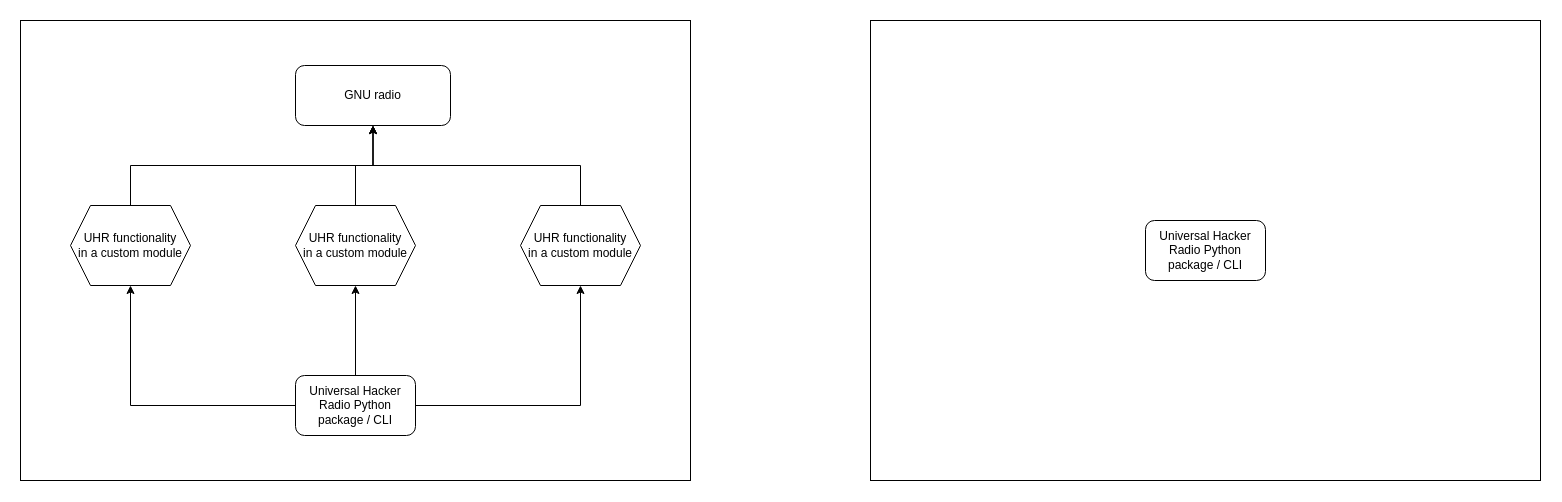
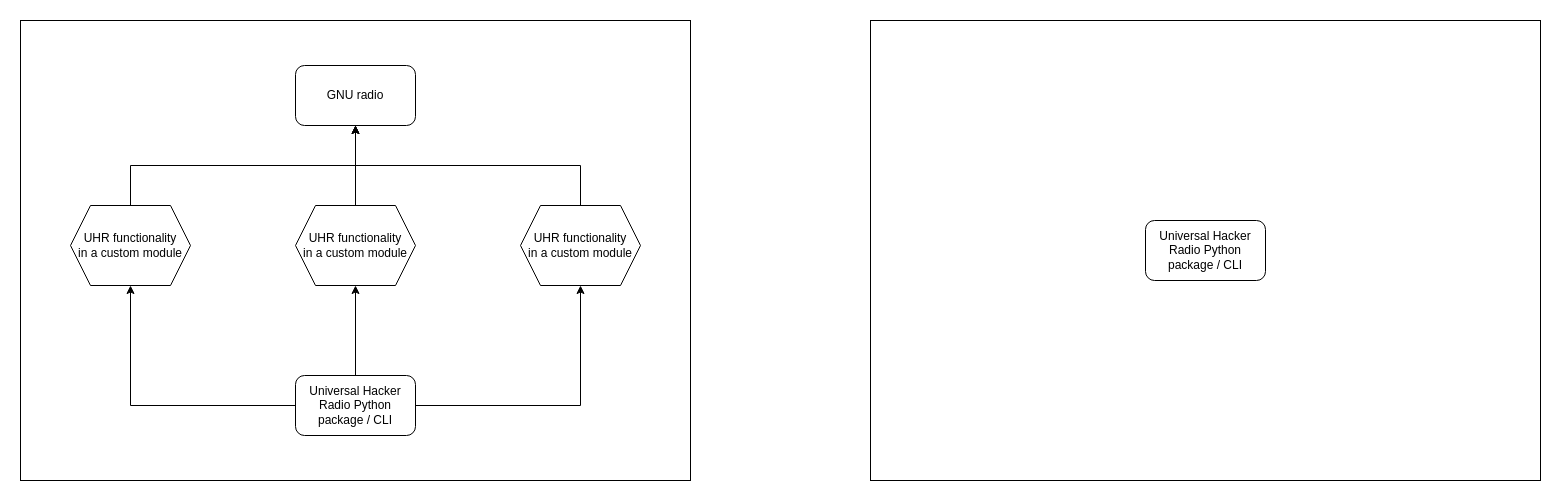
(373, 96) -> (356, 96)
